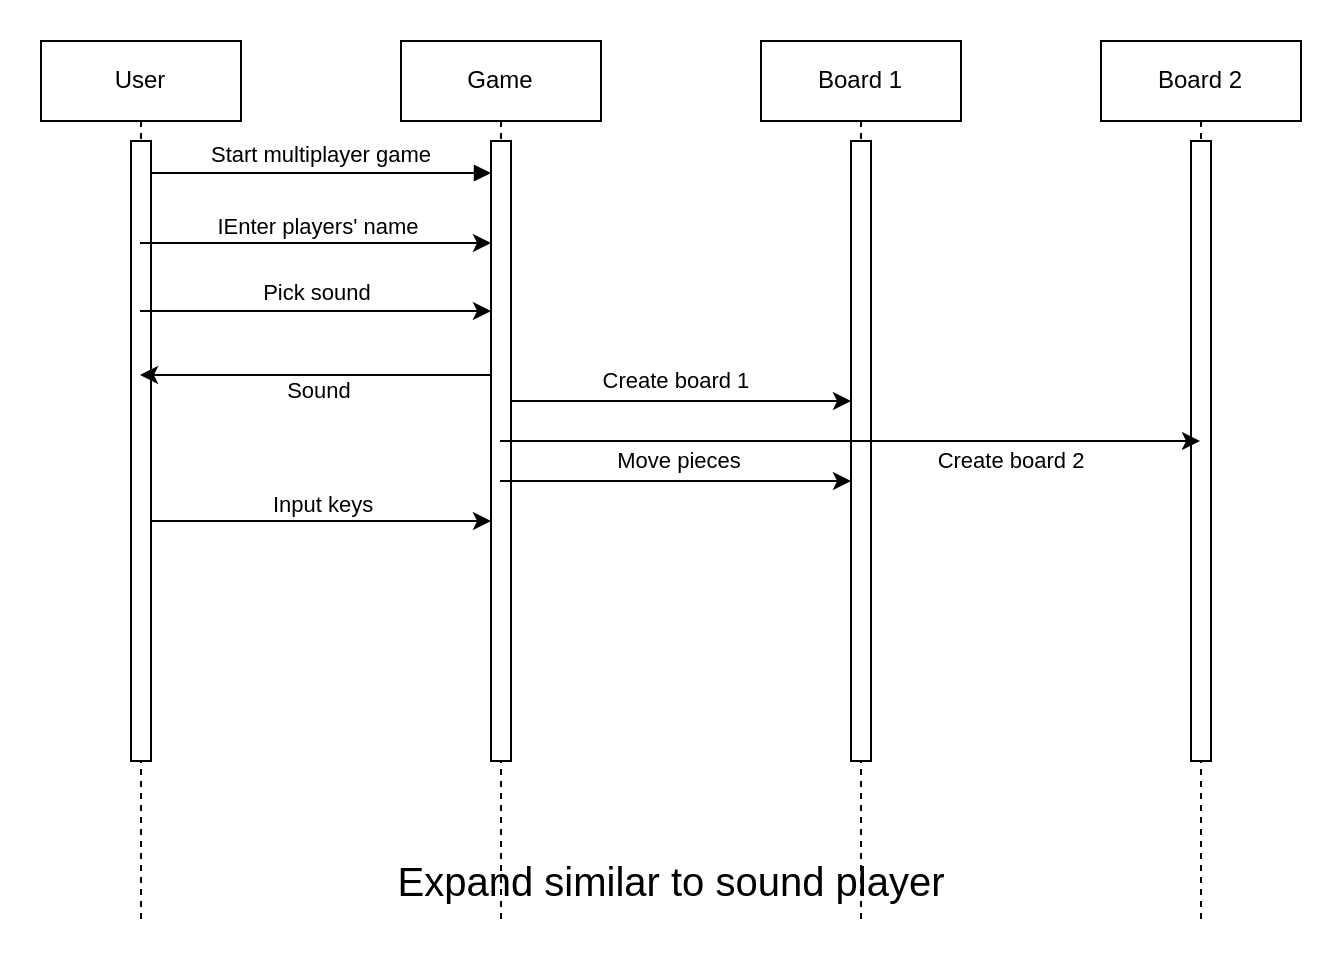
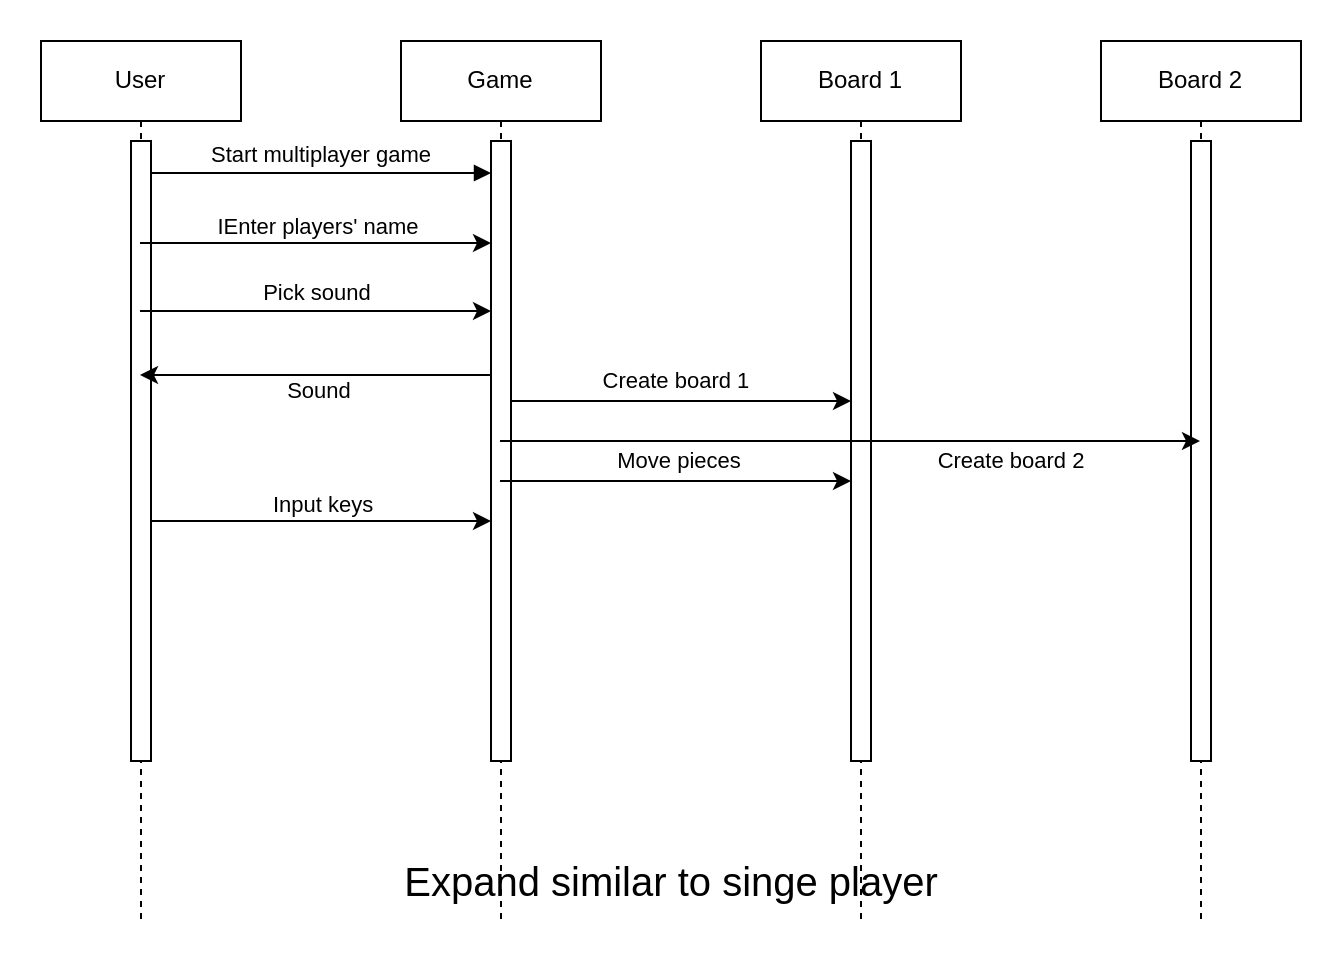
(672, 881) -> (672, 881)
